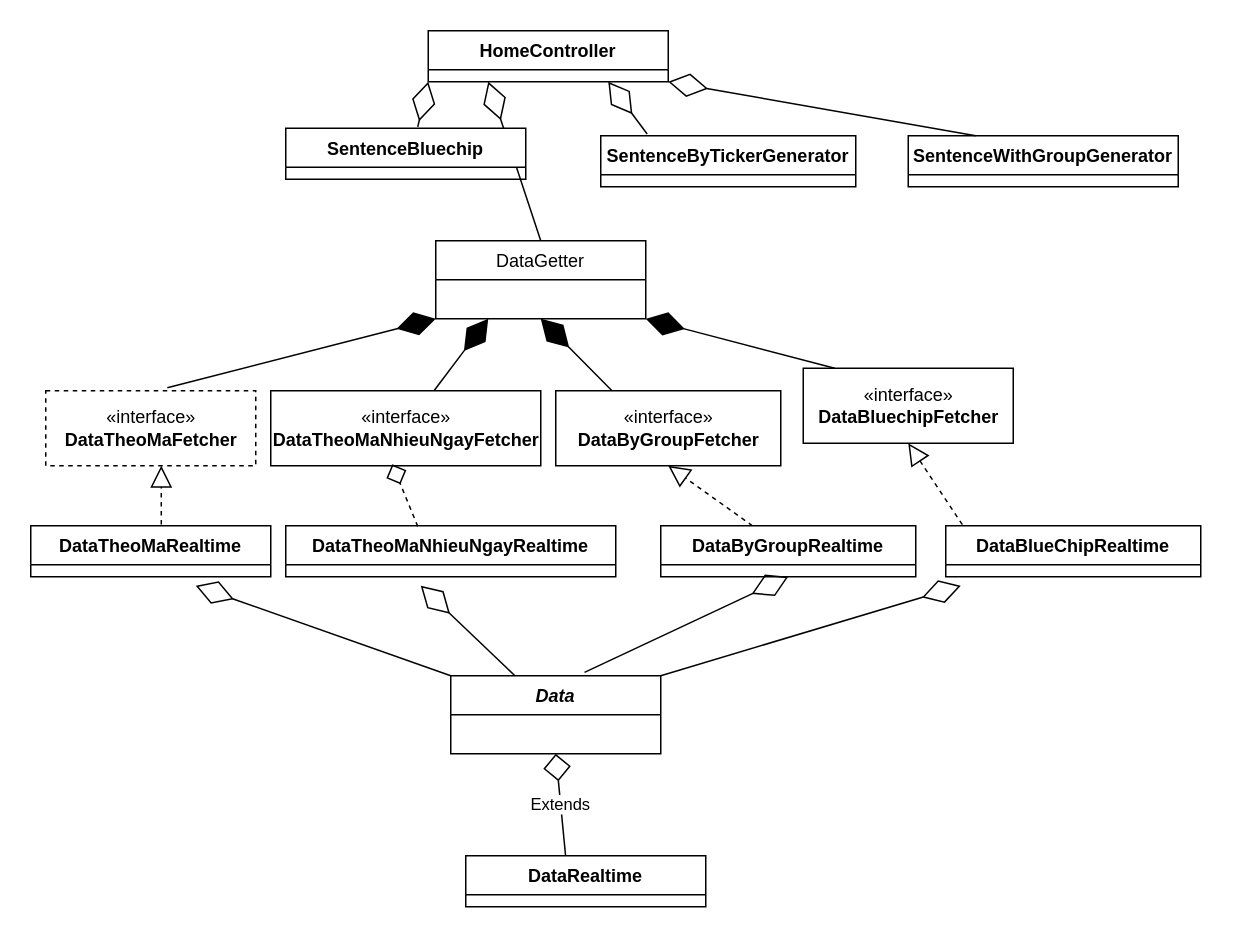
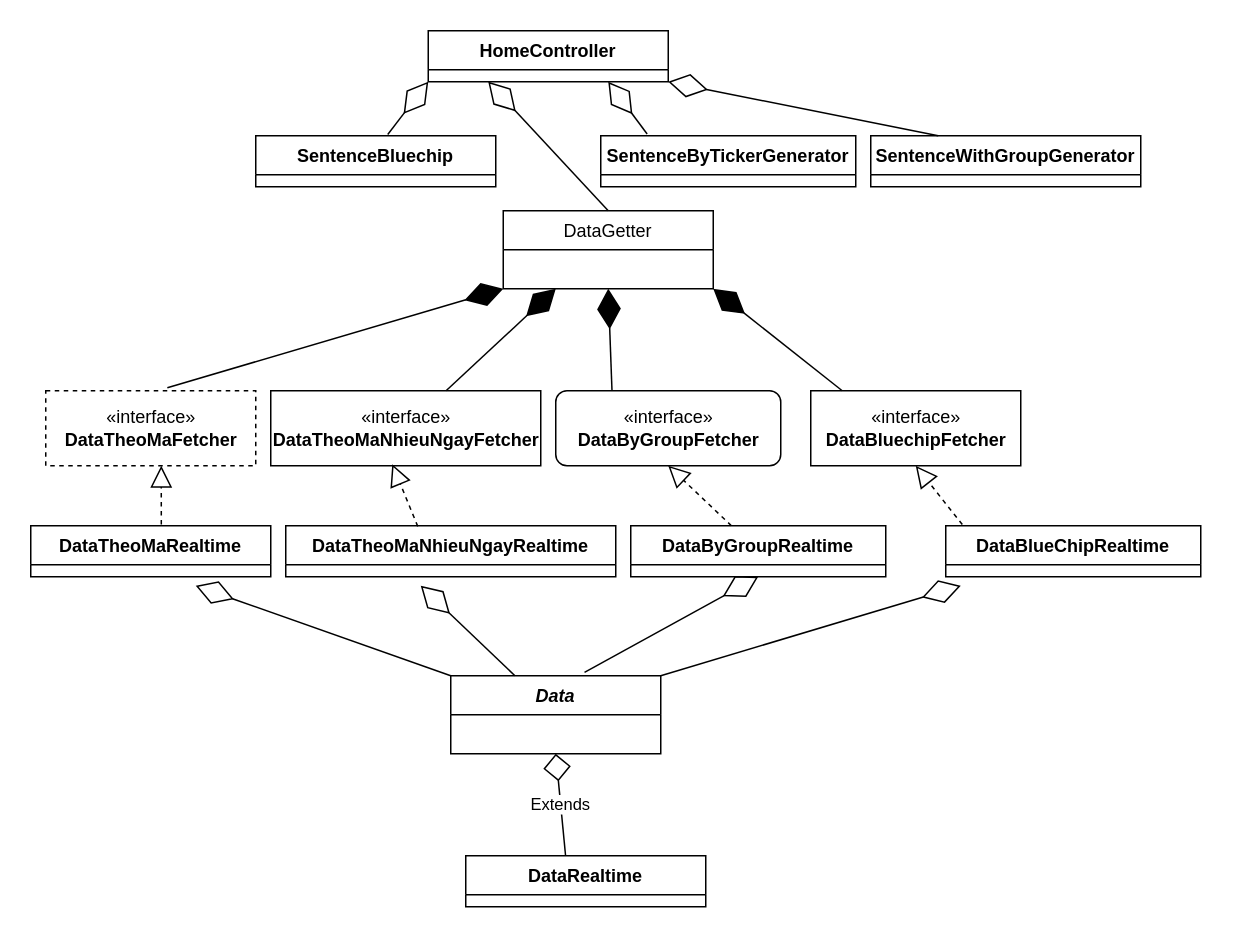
(406, 154) -> (376, 161)
(1043, 161) -> (1006, 161)
(541, 280) -> (608, 250)
(908, 406) -> (916, 428)
(668, 428) -> (668, 428)
(401, 485) -> (401, 485)
(788, 551) -> (758, 551)
